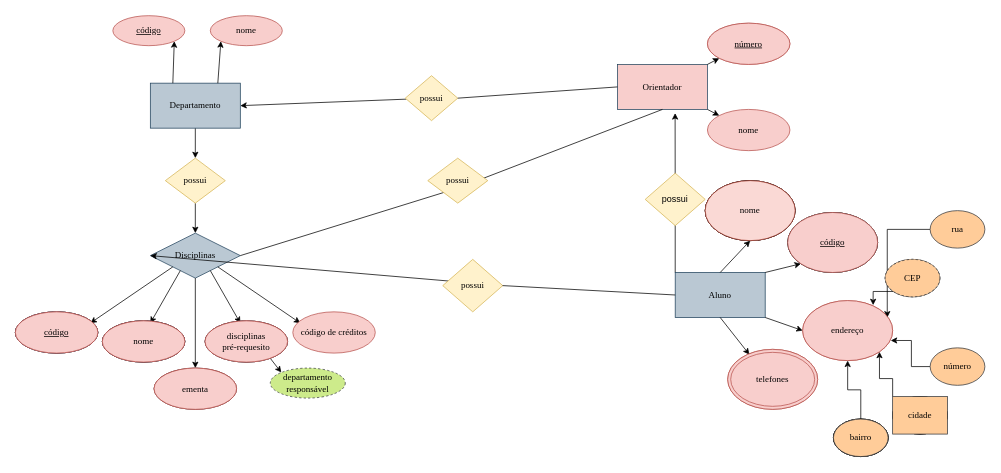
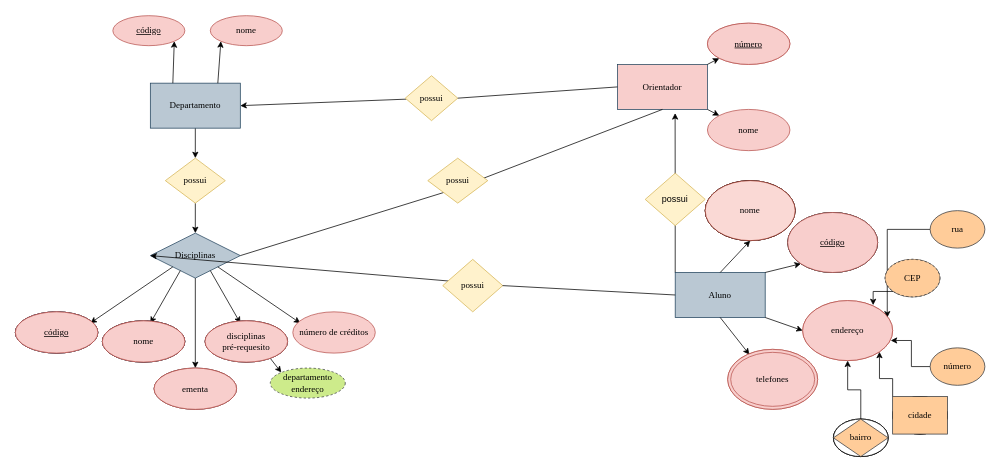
(334, 333) -> (334, 333)
(308, 383) -> (308, 383)
(861, 438) -> (861, 438)
